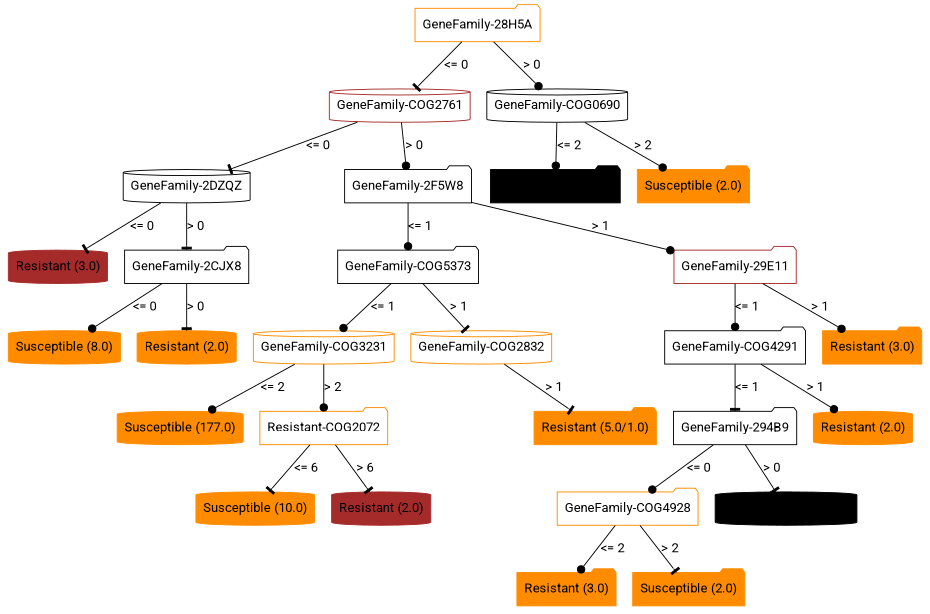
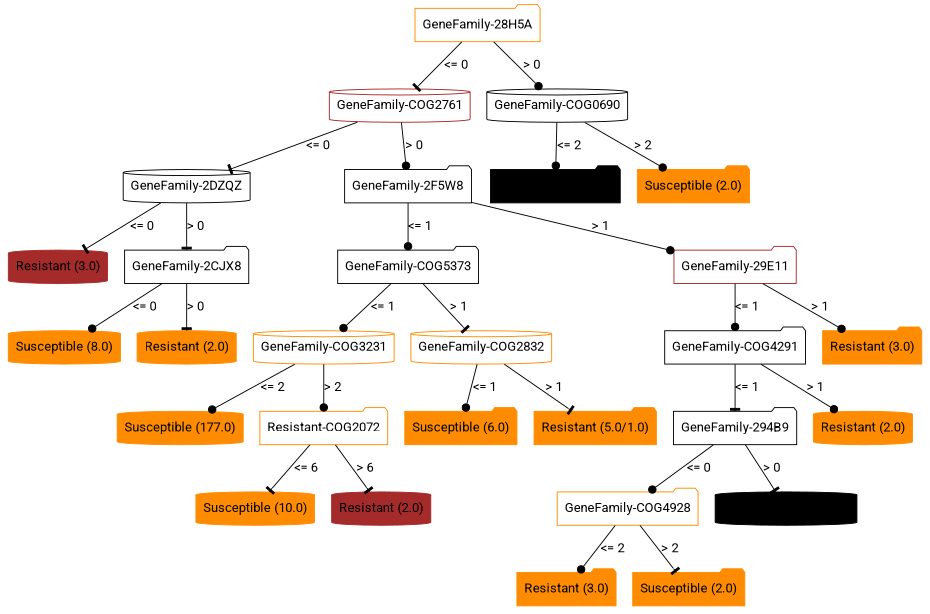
none -> (461, 428)
